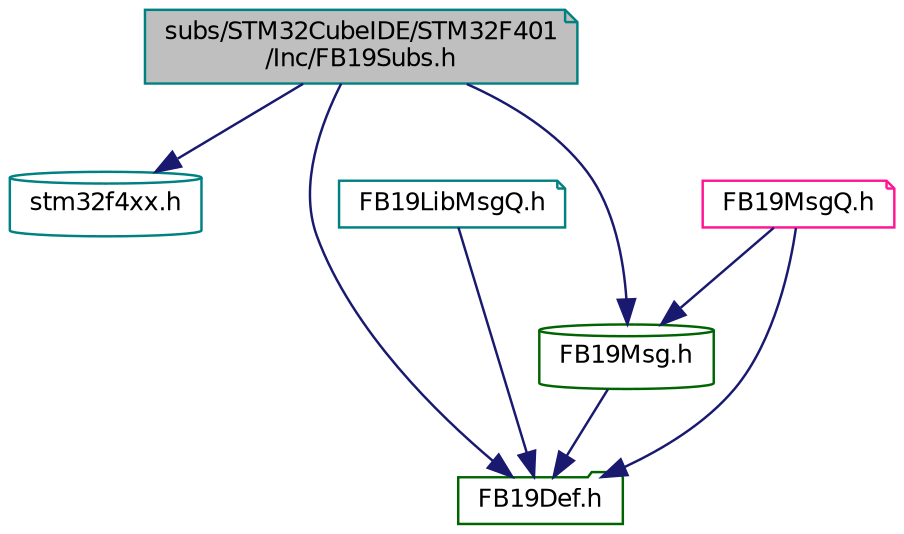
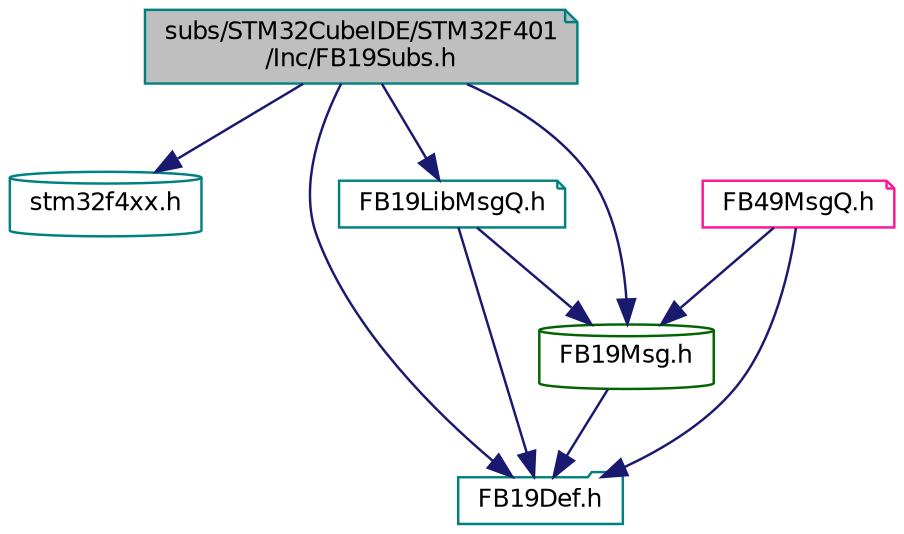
none -> (404, 121)
(799, 204) -> (799, 204)
none -> (524, 268)
(541, 501) -> (541, 501)
